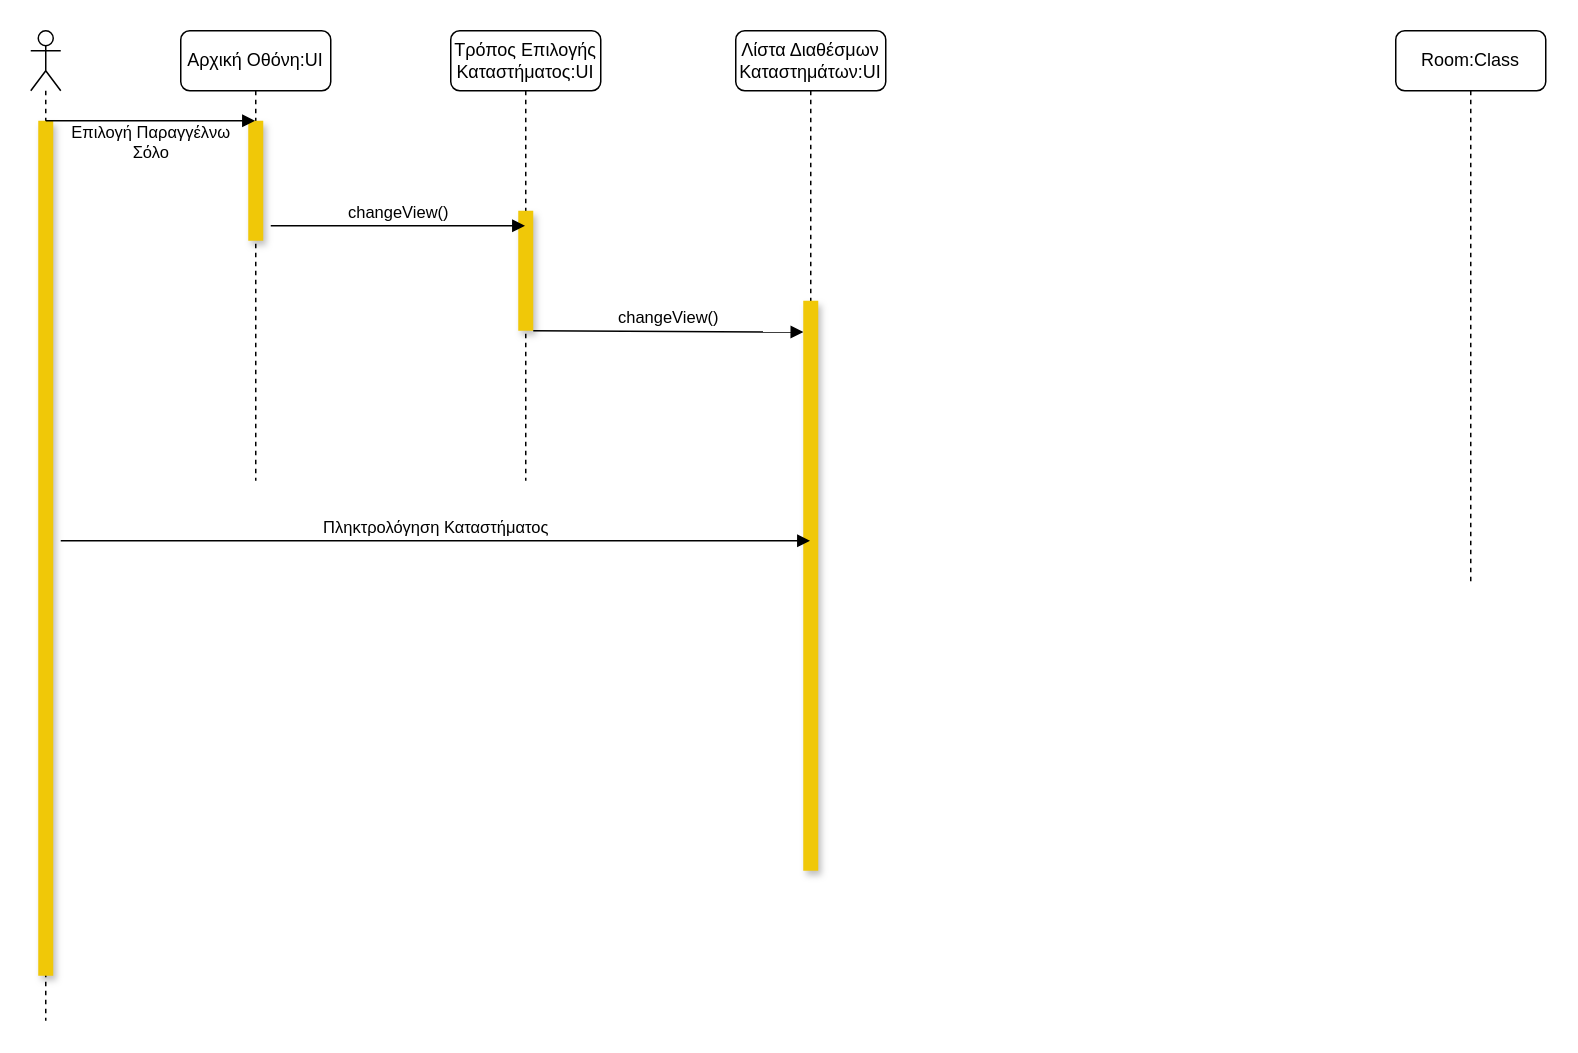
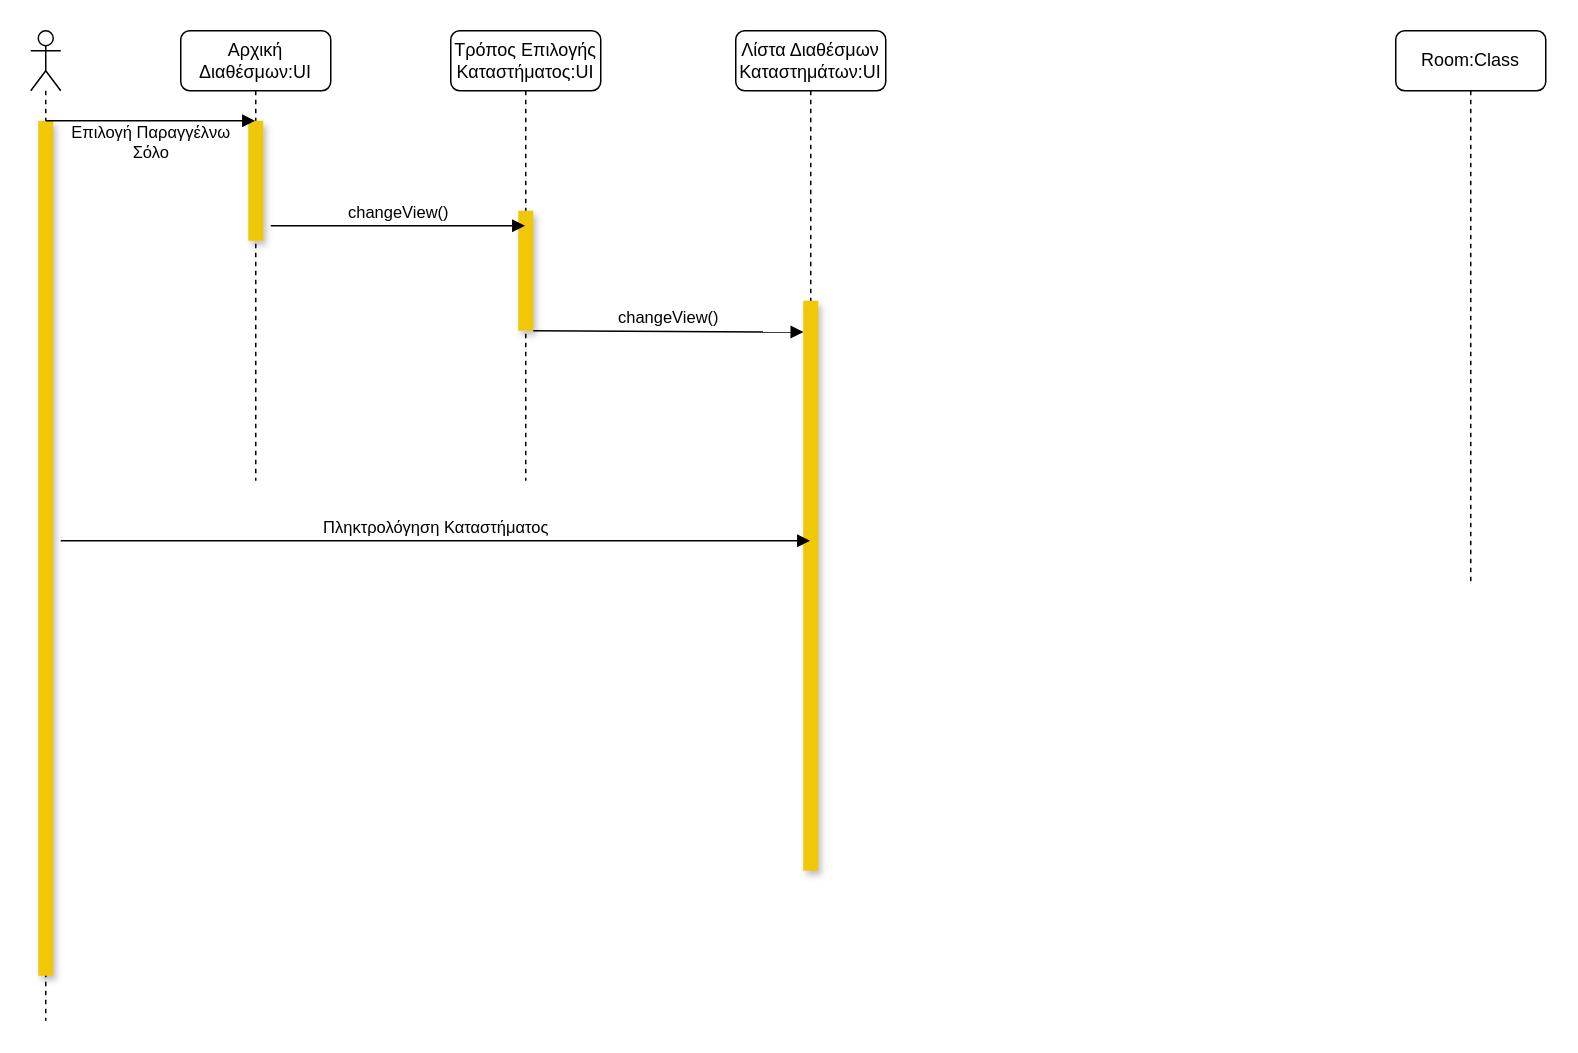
(256, 61) -> (256, 61)
